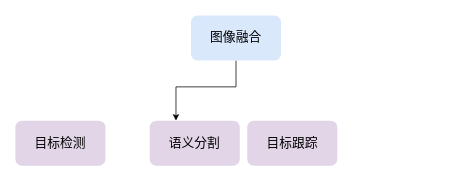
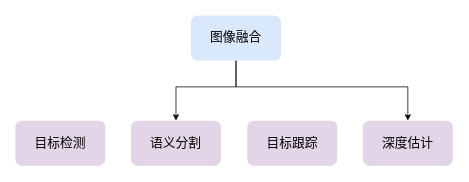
none -> (408, 99)
(195, 143) -> (176, 143)
none -> (408, 143)
